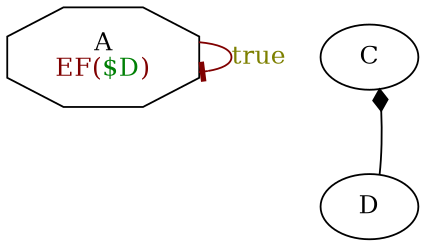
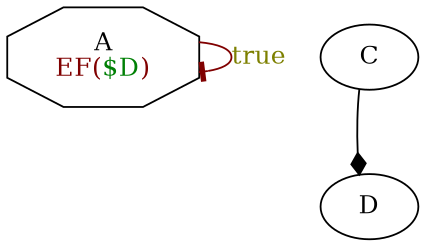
(382, 143) -> (357, 121)
